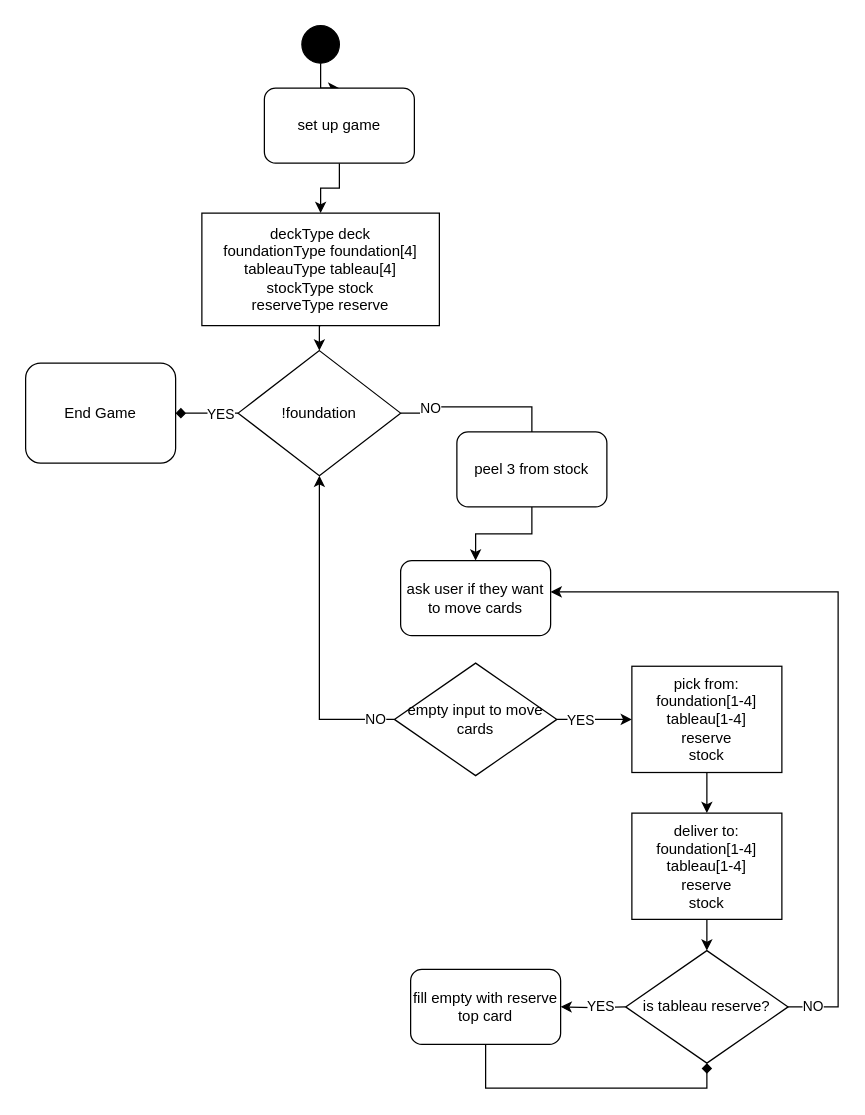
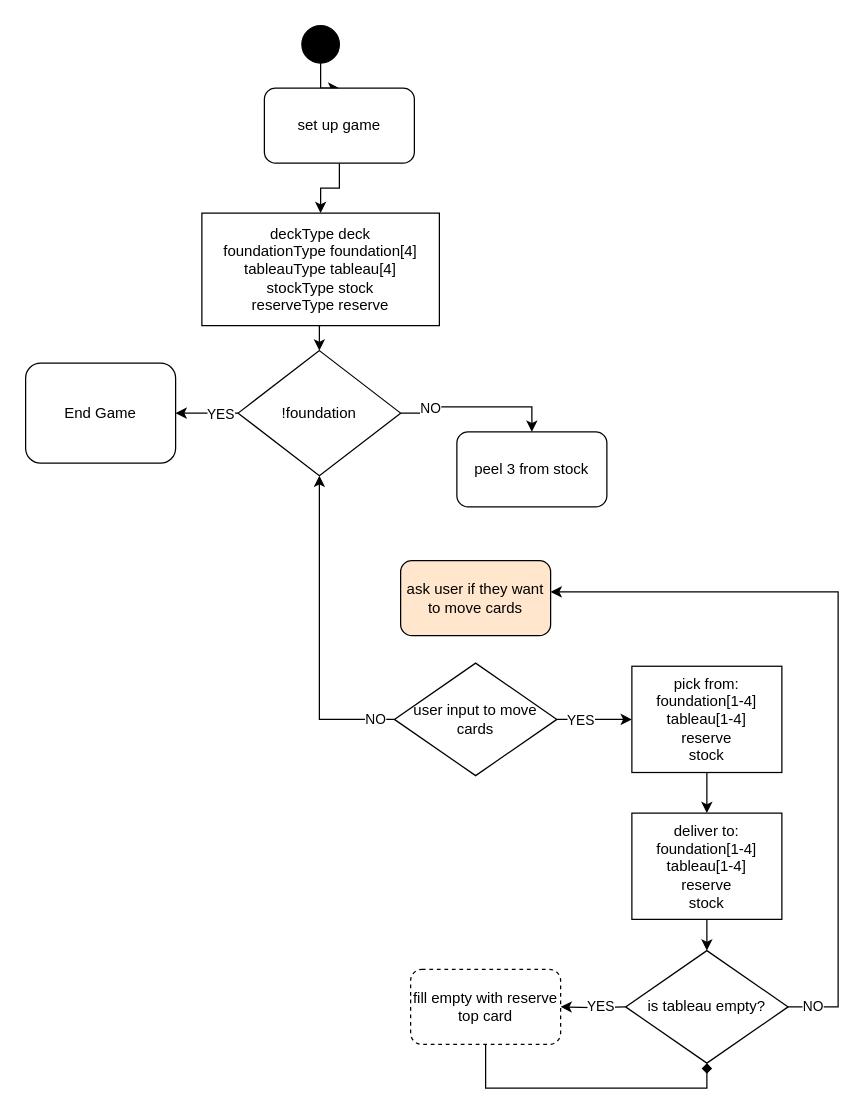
(186, 413) -> (186, 413)
(532, 425) -> (532, 422)
(508, 534) -> none
(476, 598) -> (476, 598)
(476, 719) -> (476, 719)
(486, 1007) -> (486, 1007)
(707, 1007) -> (707, 1007)
